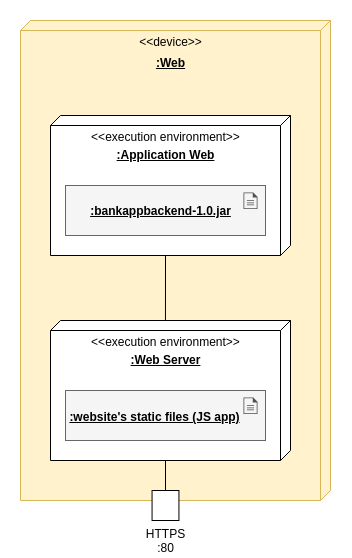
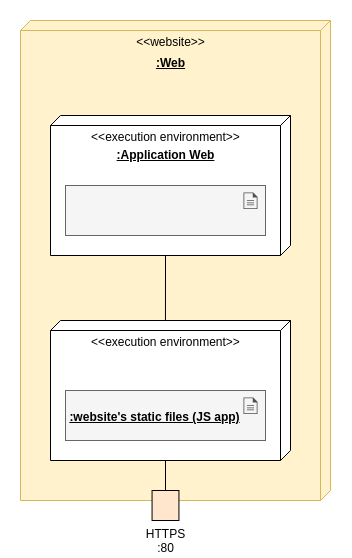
(171, 43) -> (171, 43)
(161, 212) -> none
(166, 361) -> none
(166, 506) -> (166, 506)
